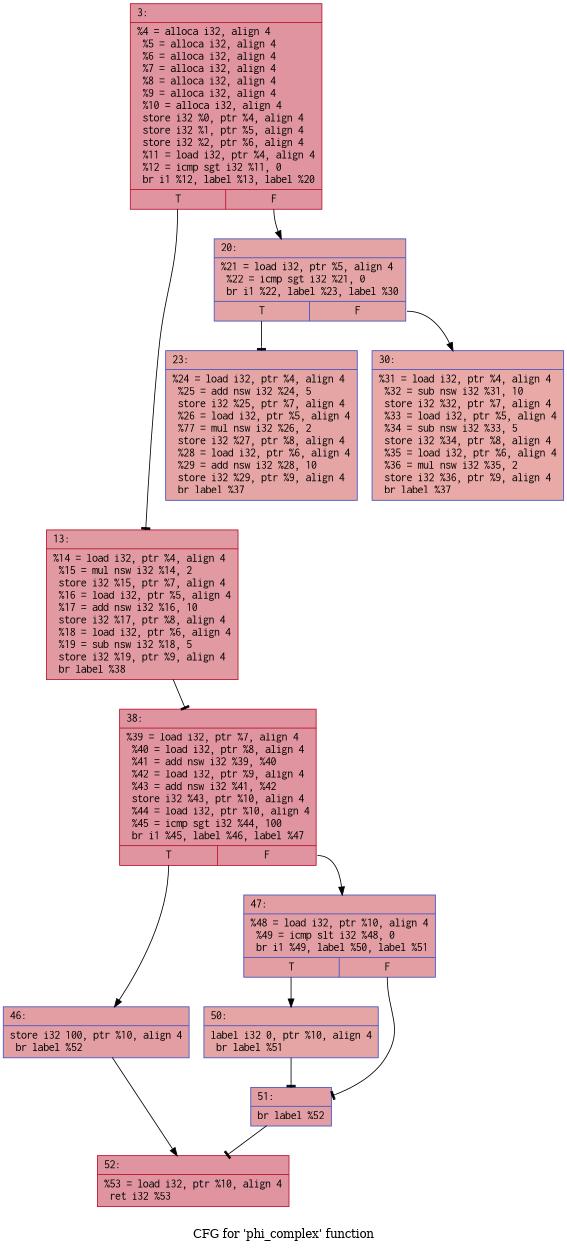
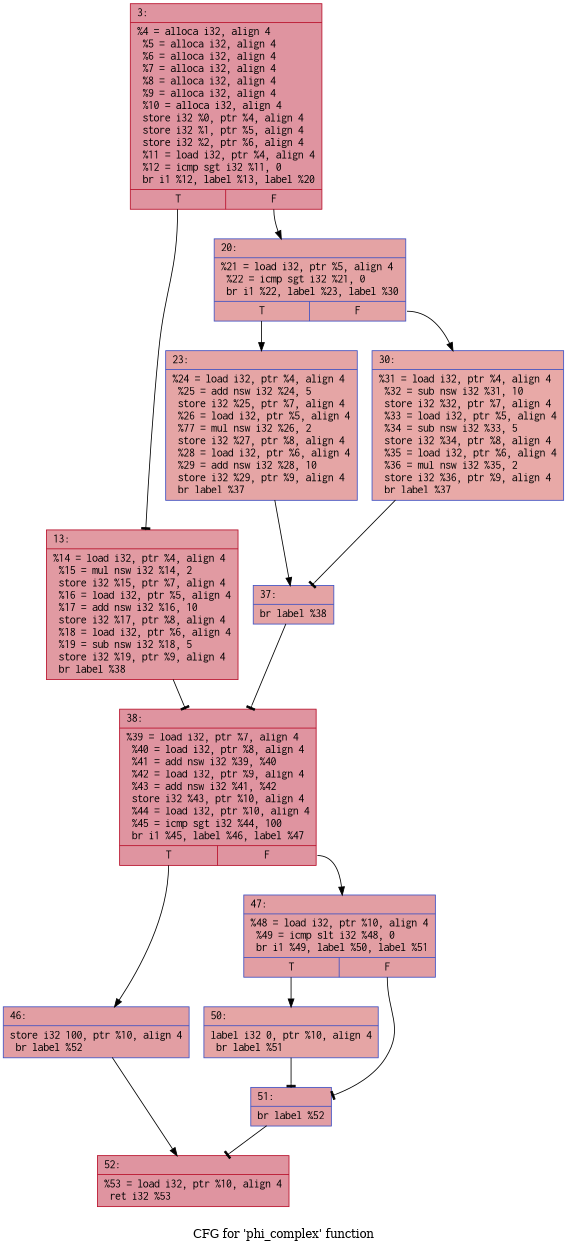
(261, 334) -> (261, 334)
none -> (294, 605)
